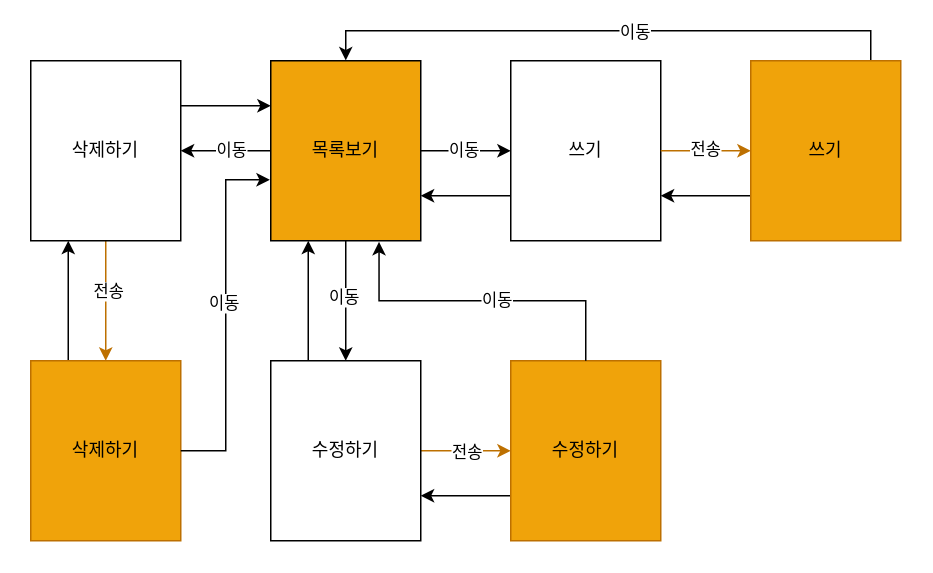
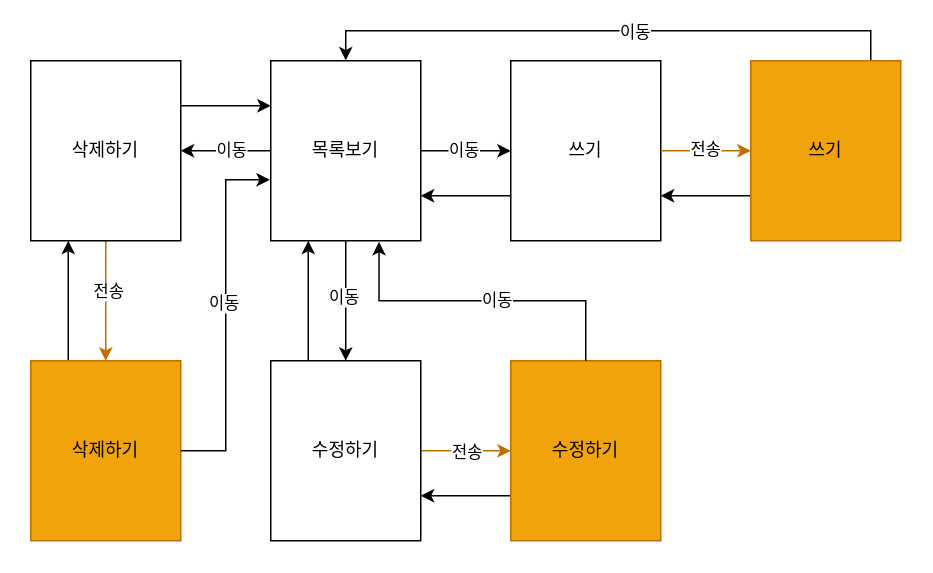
(346, 151) -> (346, 151)
